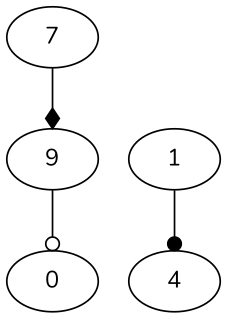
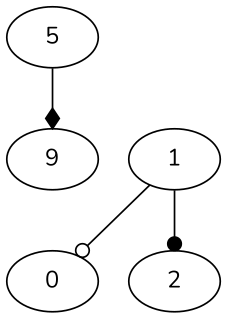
(53, 37) -> (53, 37)
(53, 214) -> (119, 215)
(175, 281) -> (175, 281)
